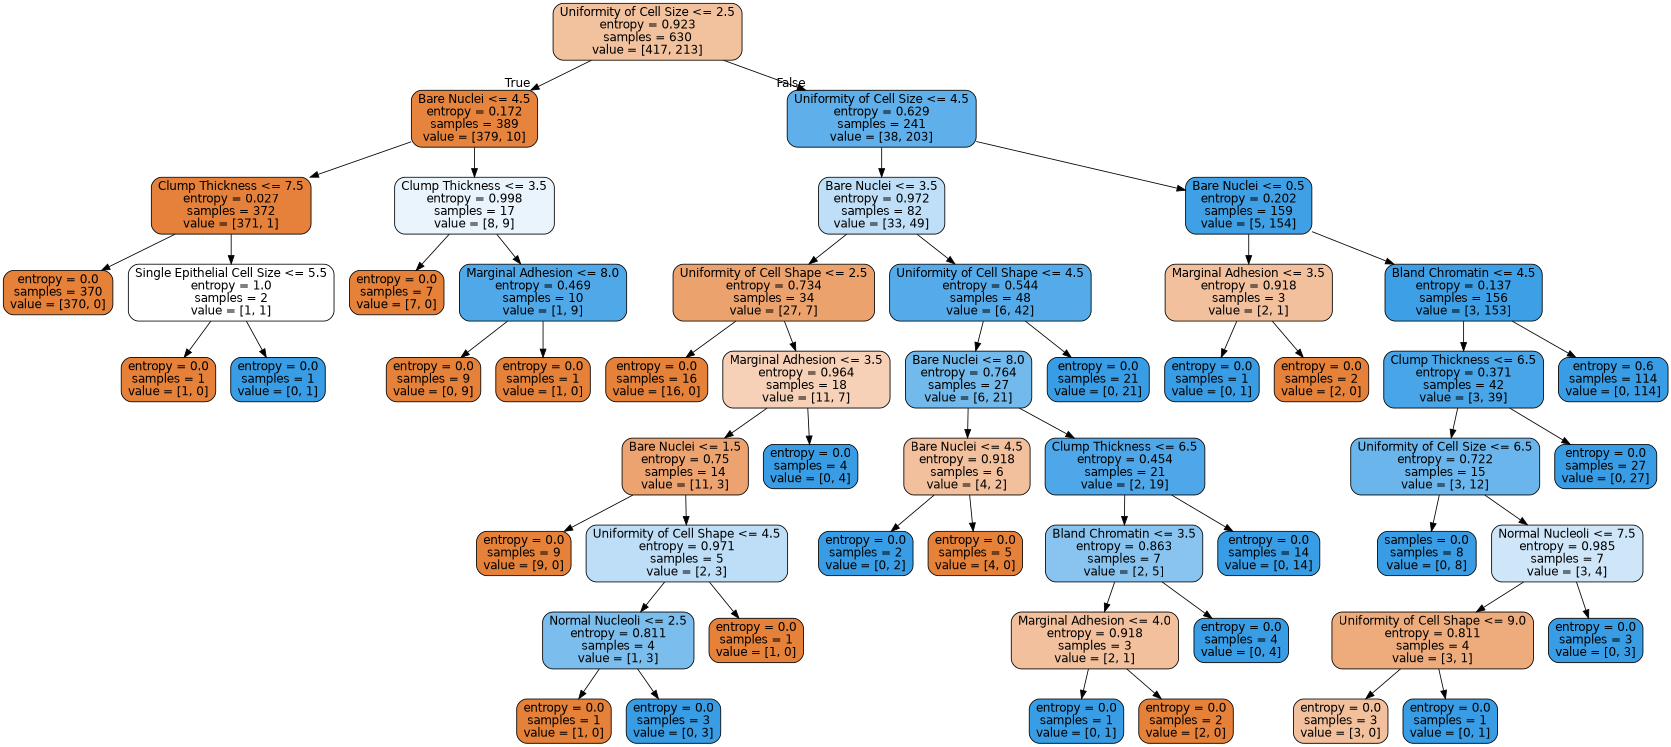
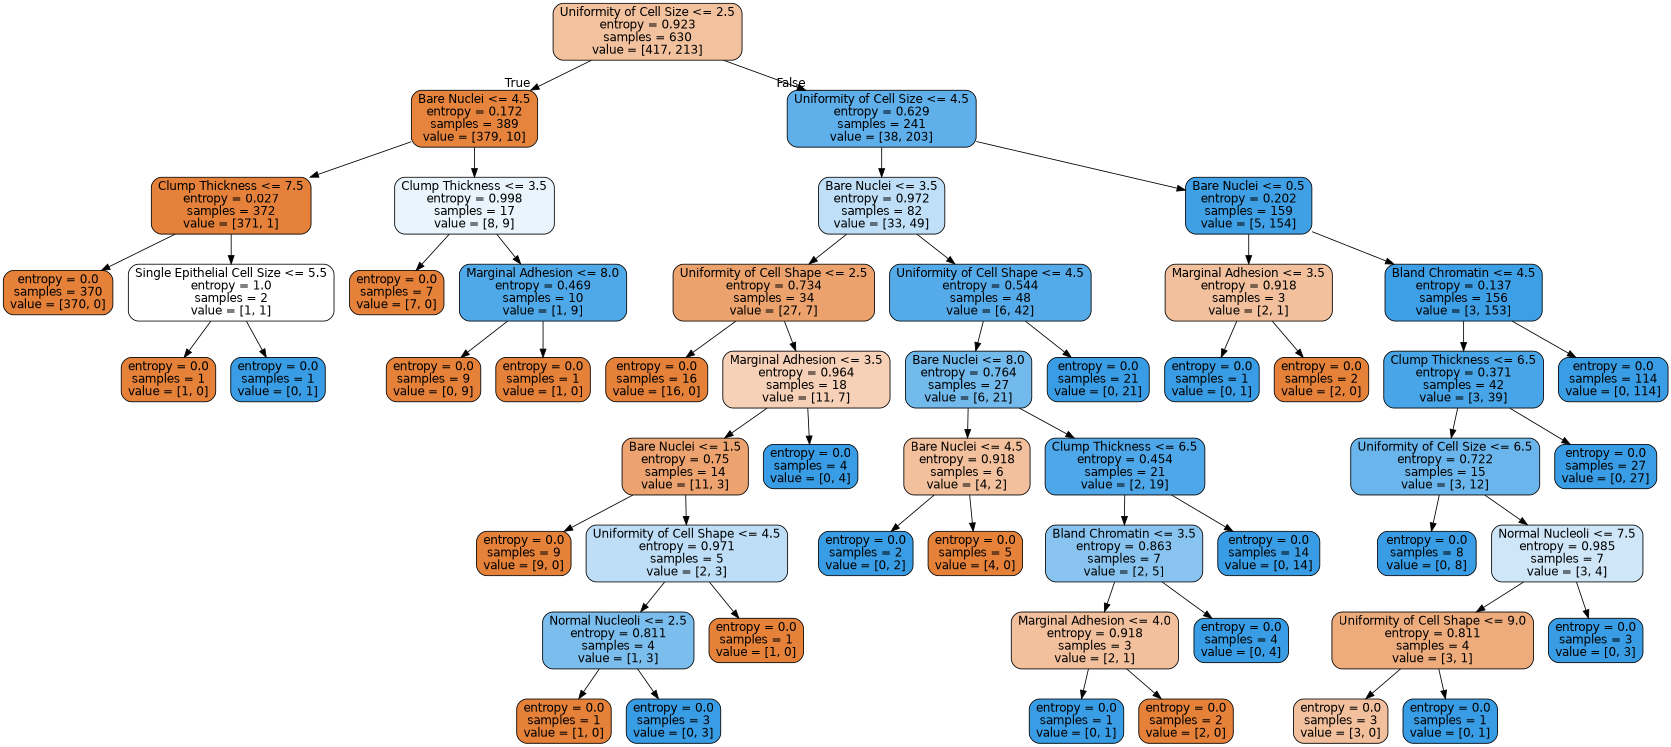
(1613, 380) -> (1613, 380)
(1427, 554) -> (1427, 554)
